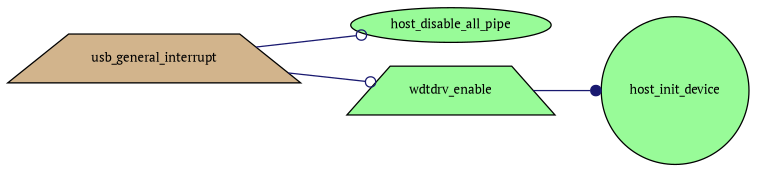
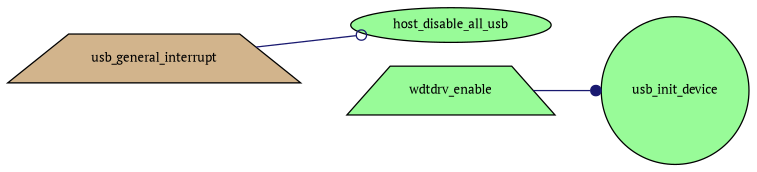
(451, 25) -> (451, 25)
(327, 77) -> none
(675, 91) -> (675, 91)
